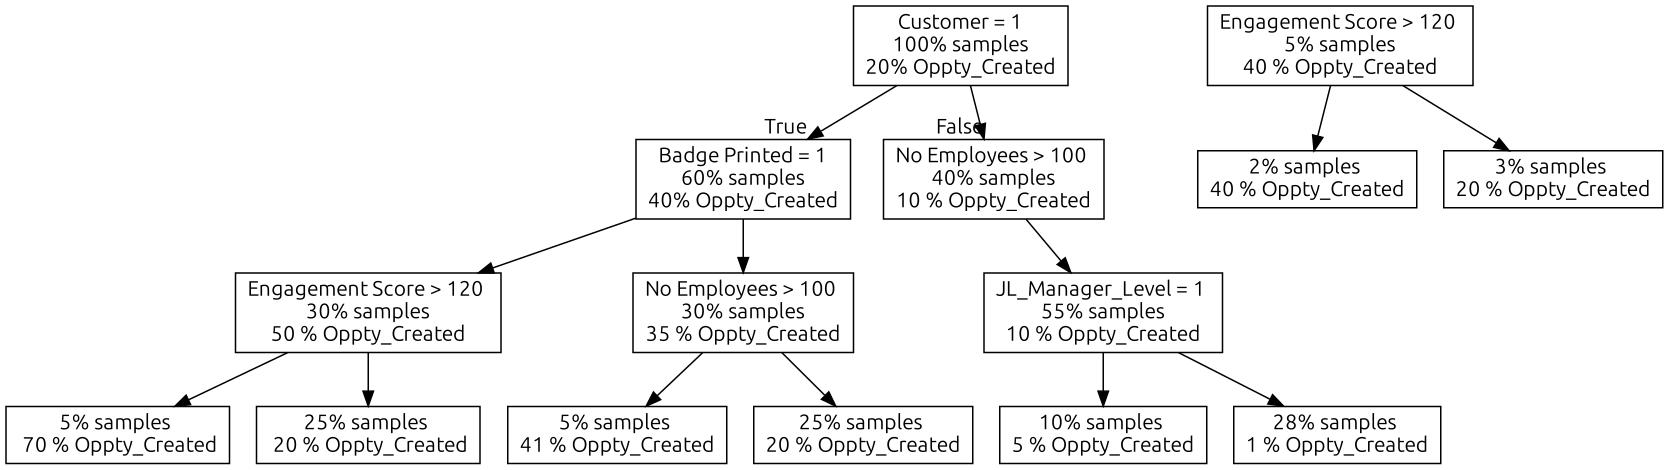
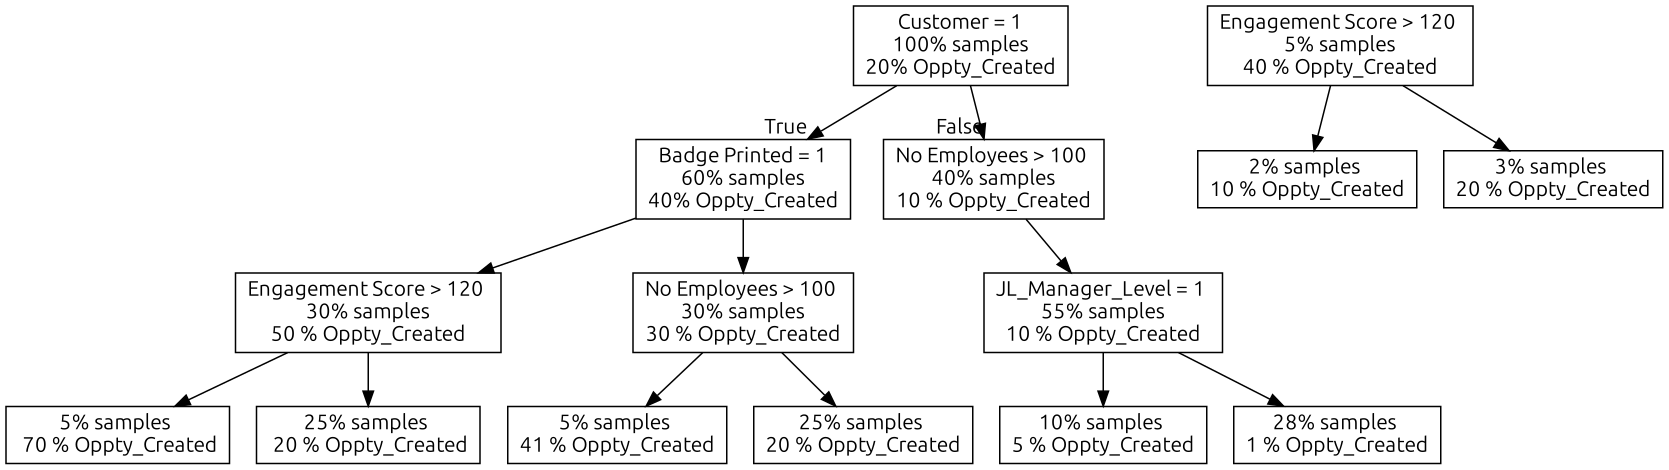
(1307, 179) -> (1307, 179)
(743, 313) -> (743, 313)
